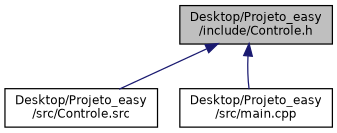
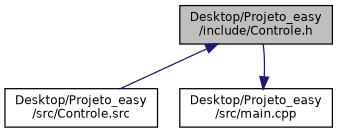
(248, 73) -> (264, 60)
